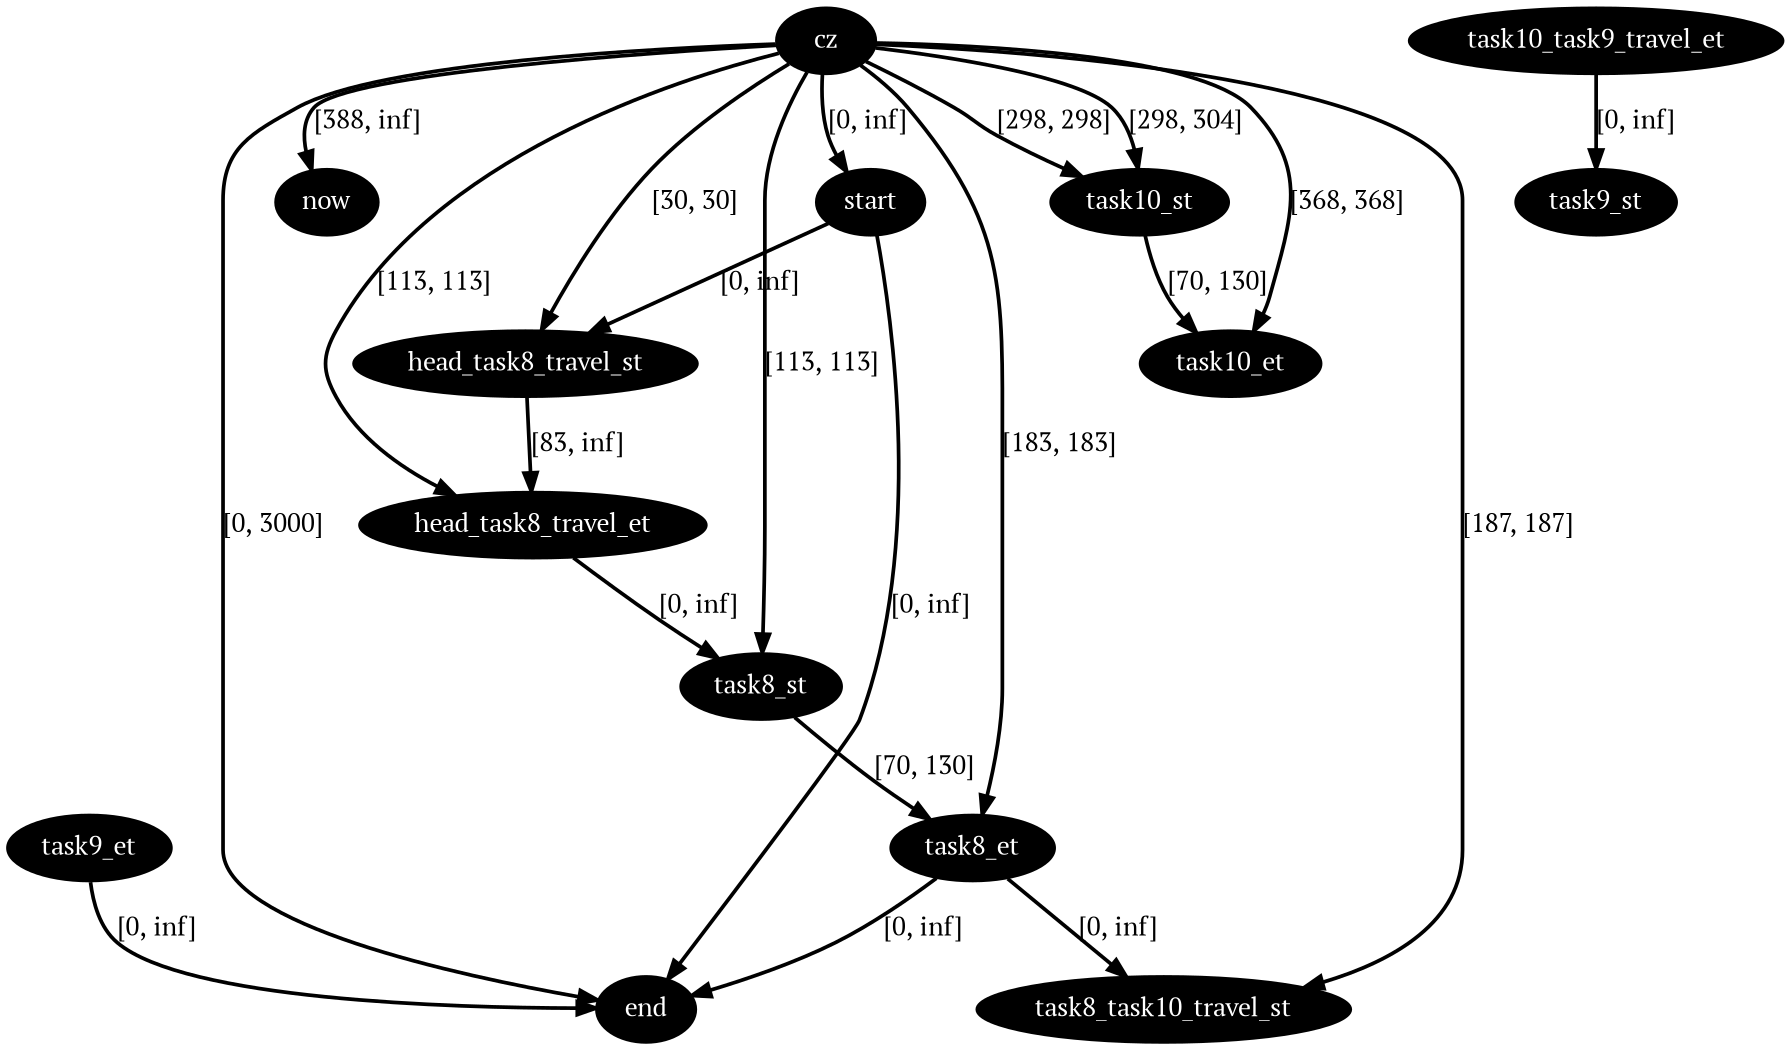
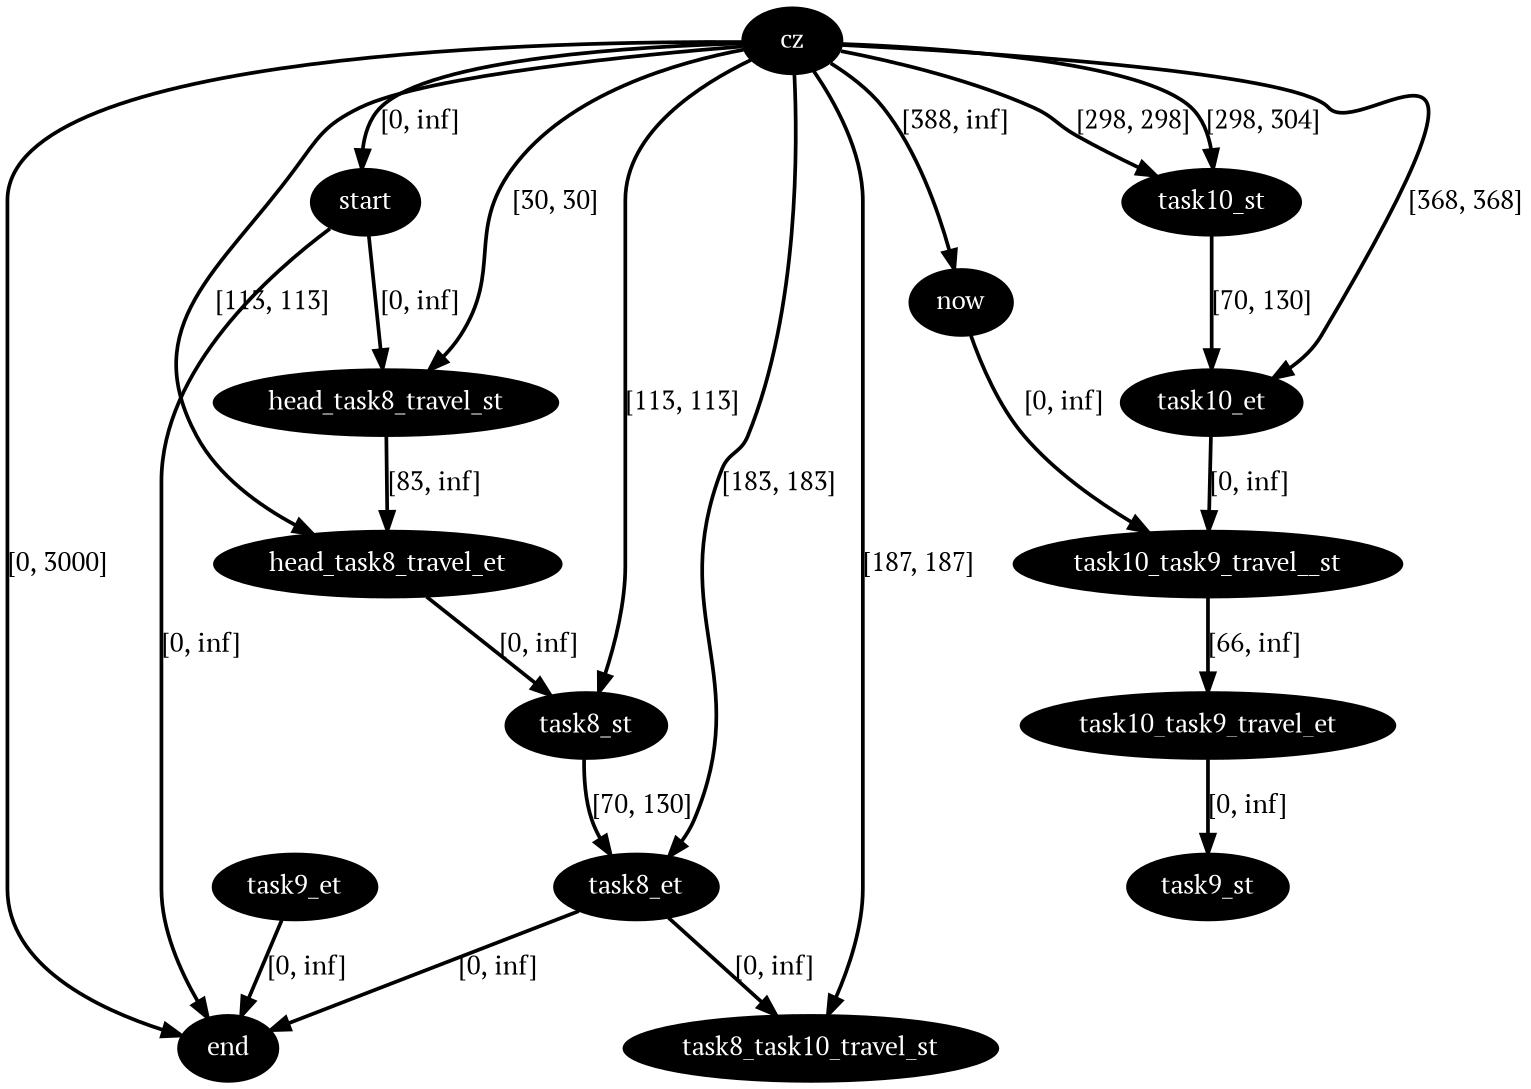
none -> (1208, 564)
